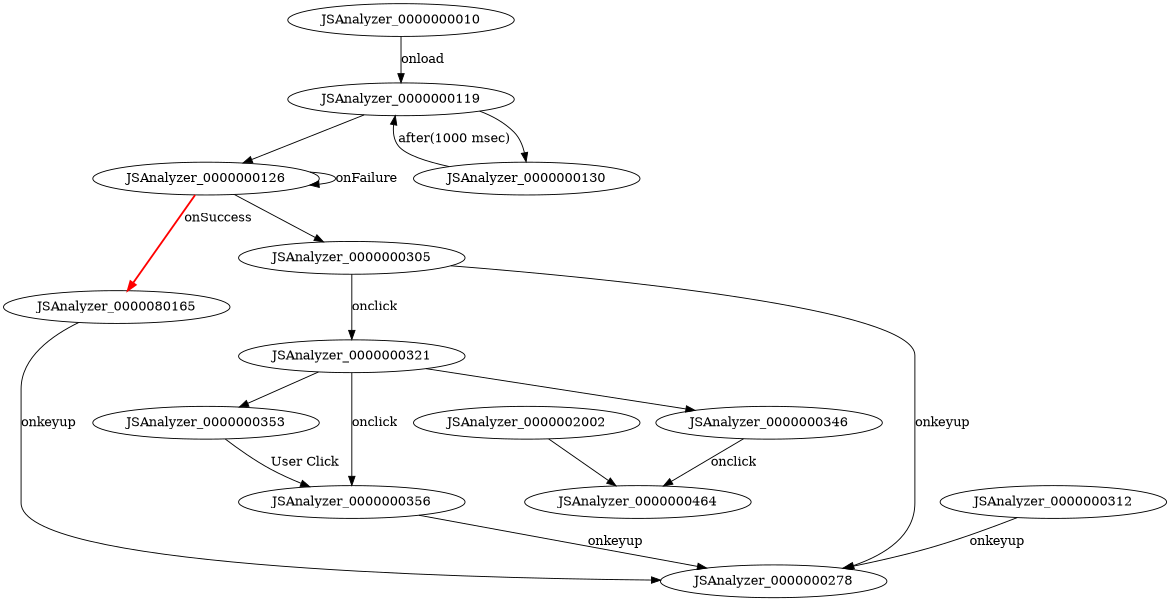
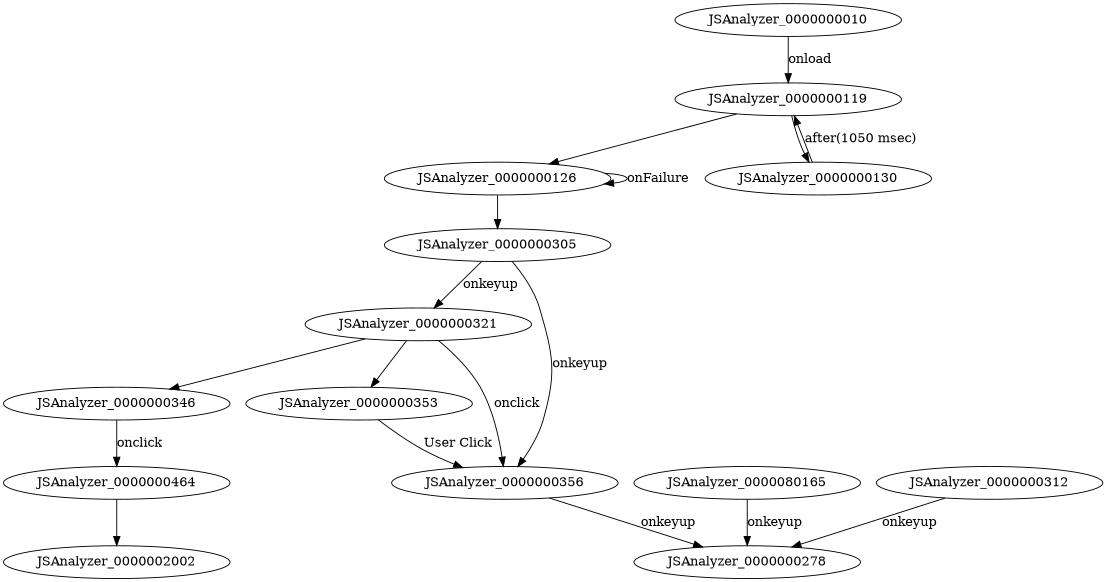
(454, 139) -> (861, 139)
(164, 239) -> none
(375, 307) -> (491, 285)
(808, 310) -> (551, 359)
(579, 460) -> (117, 518)
